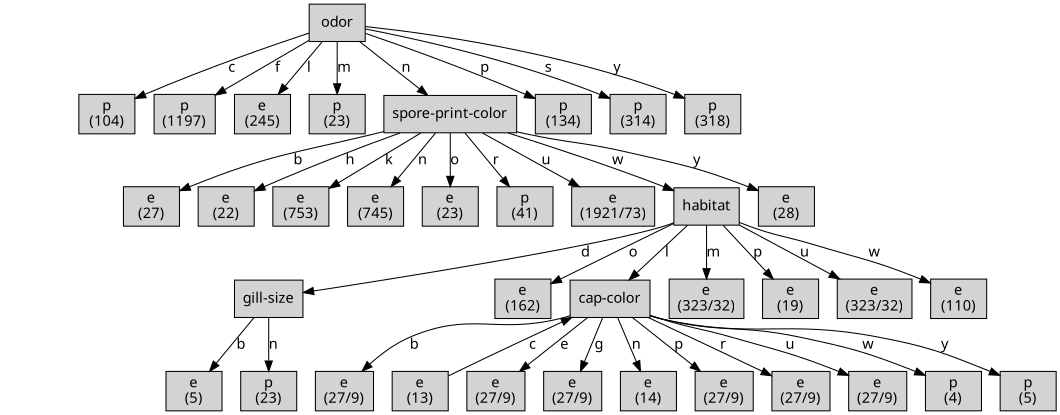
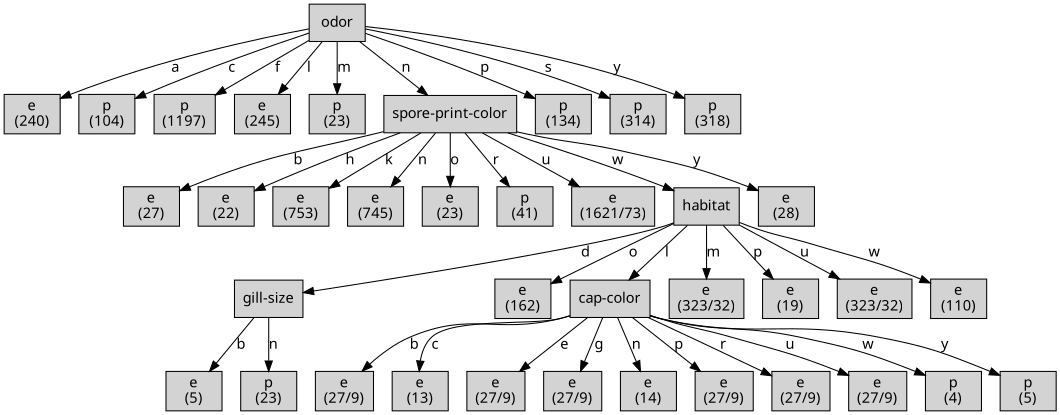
none -> (32, 114)
(613, 206) -> (613, 206)
(505, 349) -> (487, 324)
